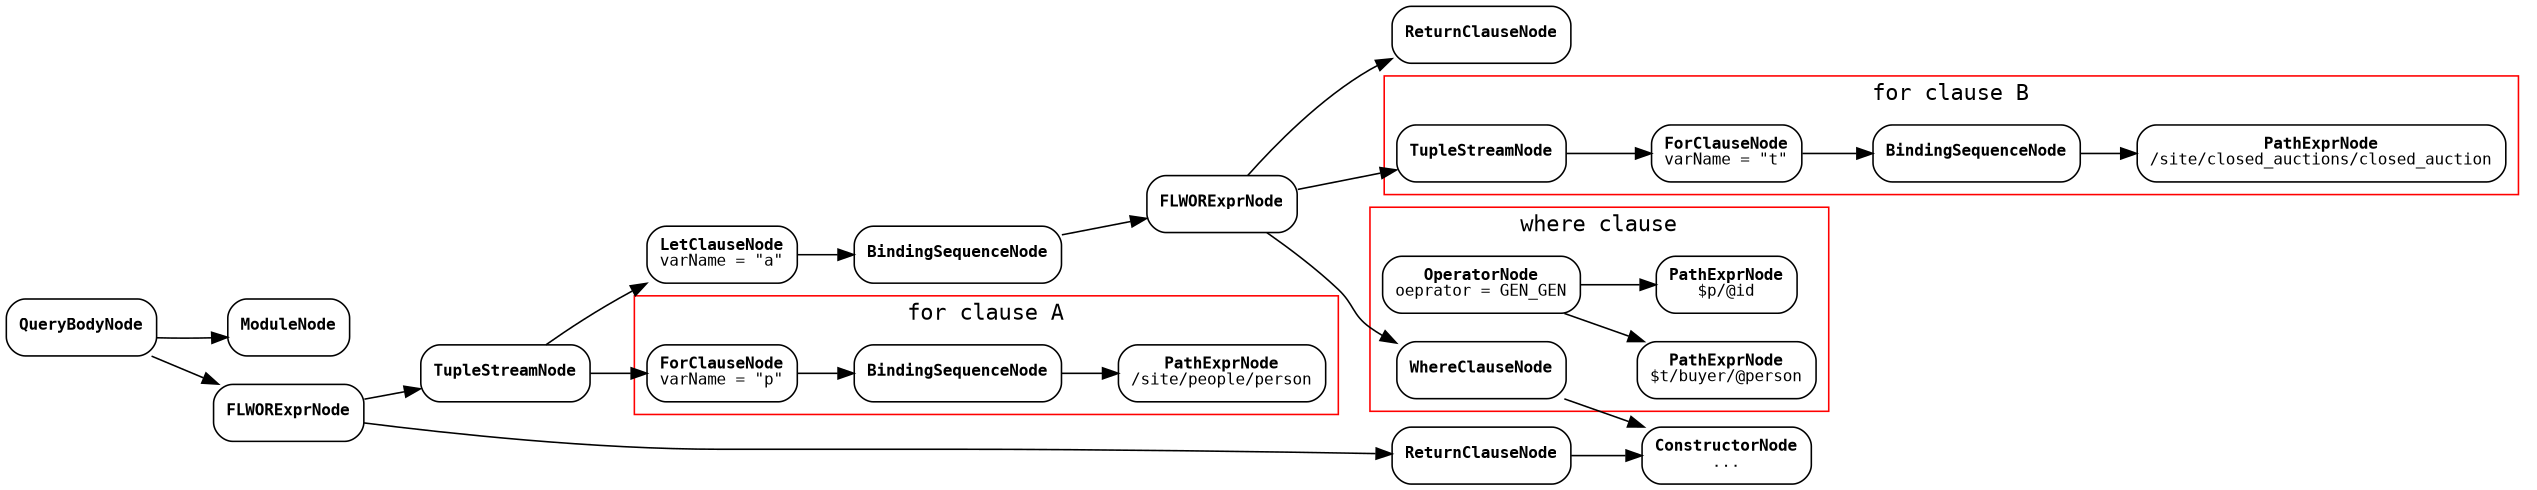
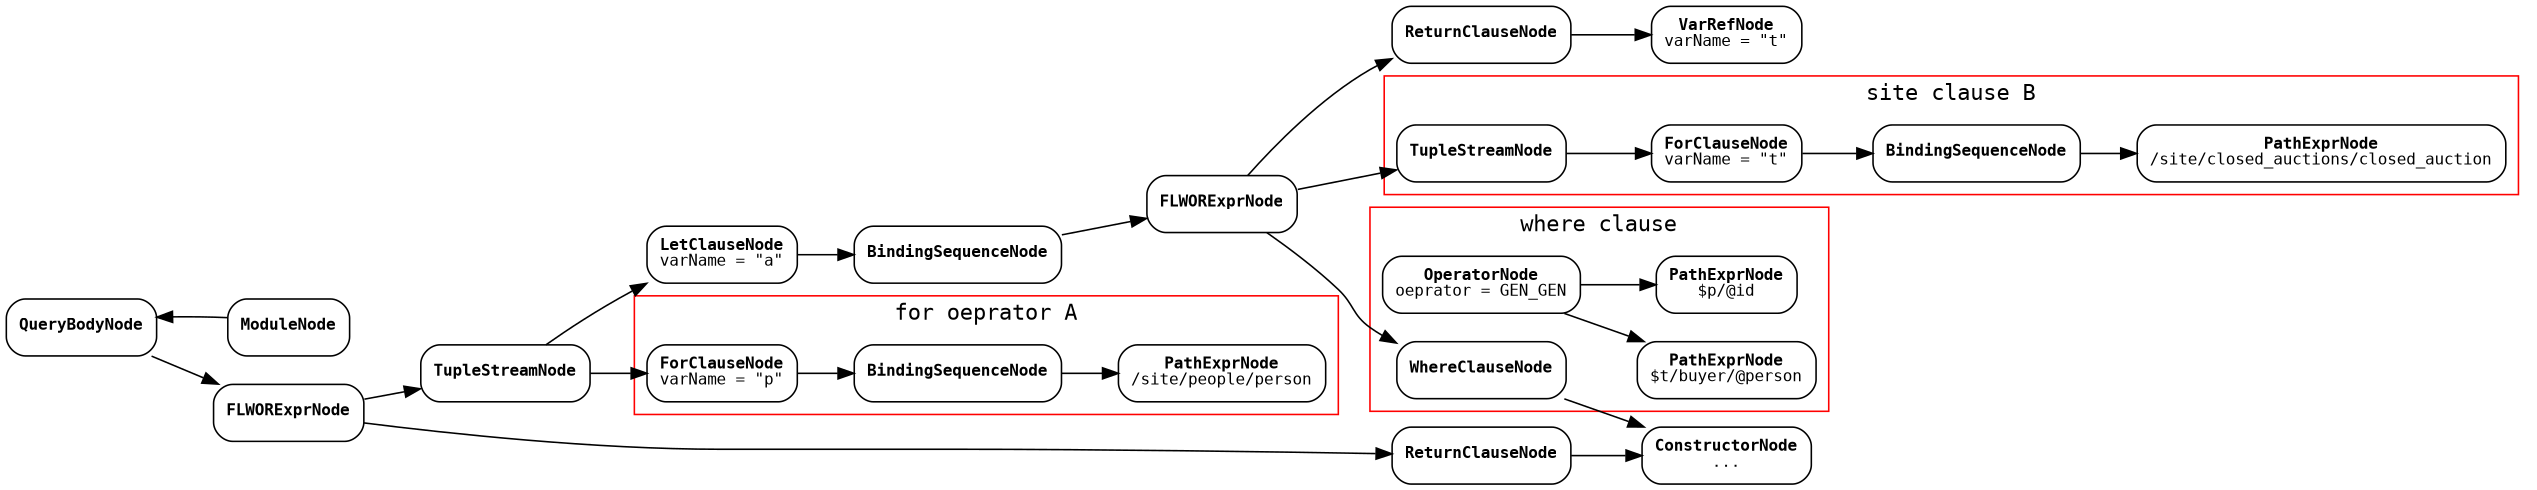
none -> (1727, 35)
(1951, 94) -> (1951, 94)
(986, 314) -> (986, 314)
(184, 338) -> (200, 317)
